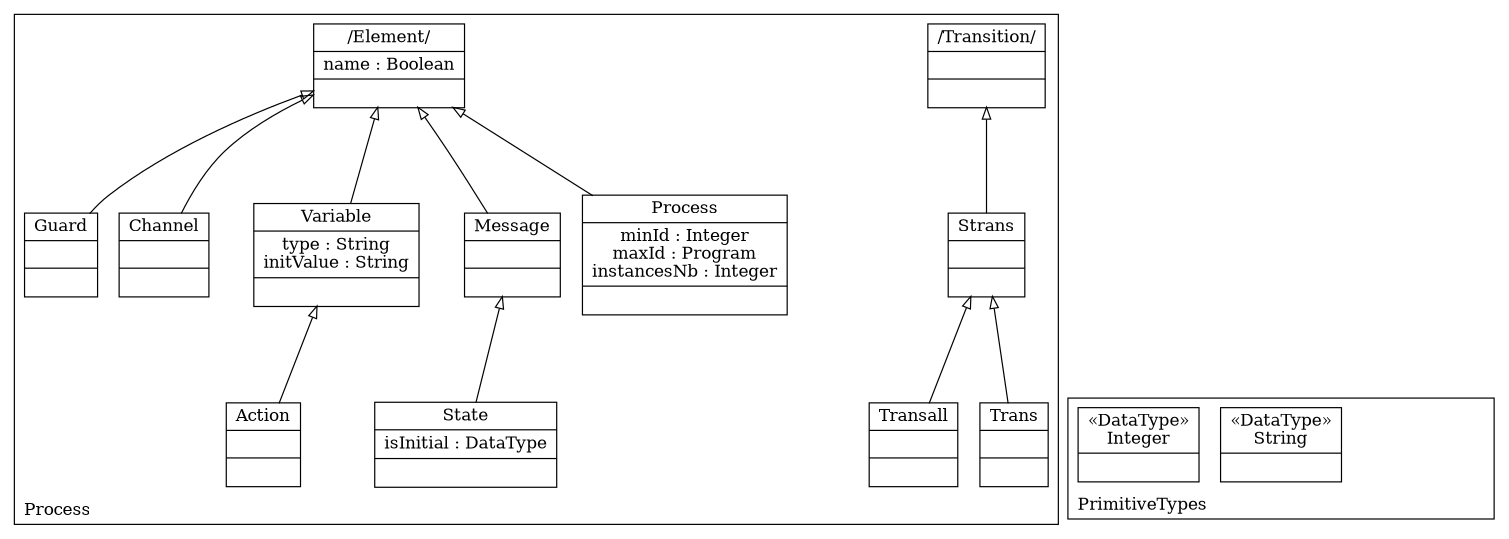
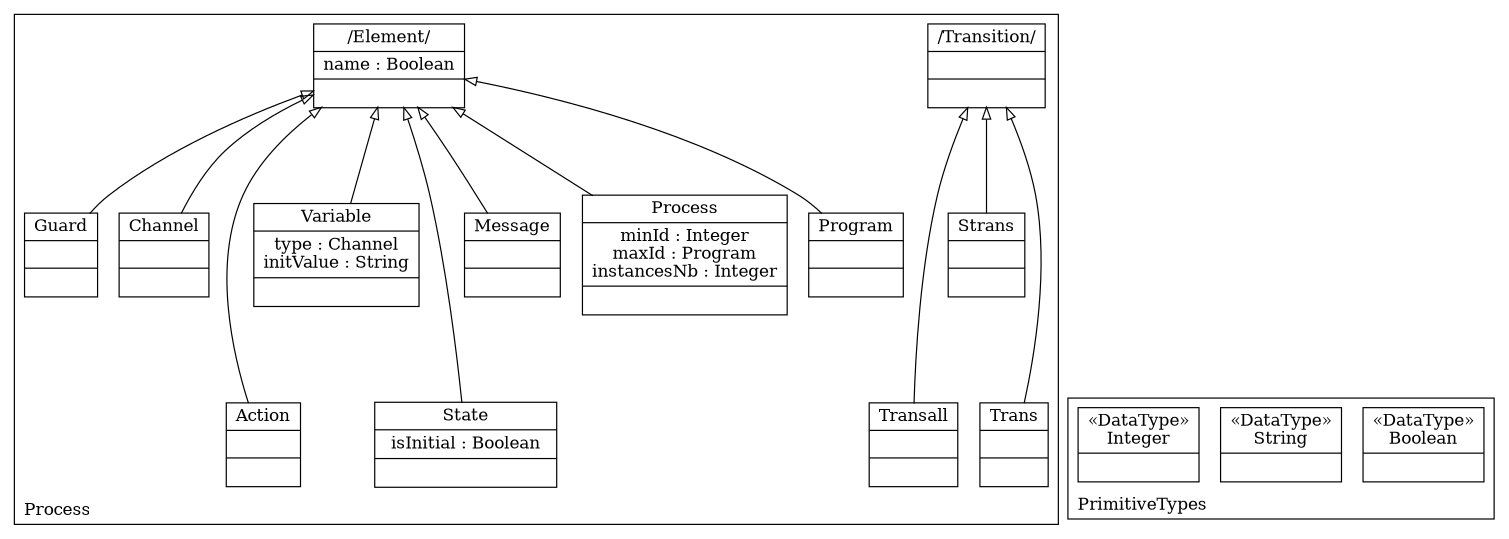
(336, 245) -> (336, 245)
none -> (856, 255)
(488, 355) -> (442, 259)
(948, 355) -> (926, 259)
(1001, 356) -> (1041, 259)
(296, 360) -> (229, 246)
(466, 444) -> (466, 444)
none -> (1423, 445)
